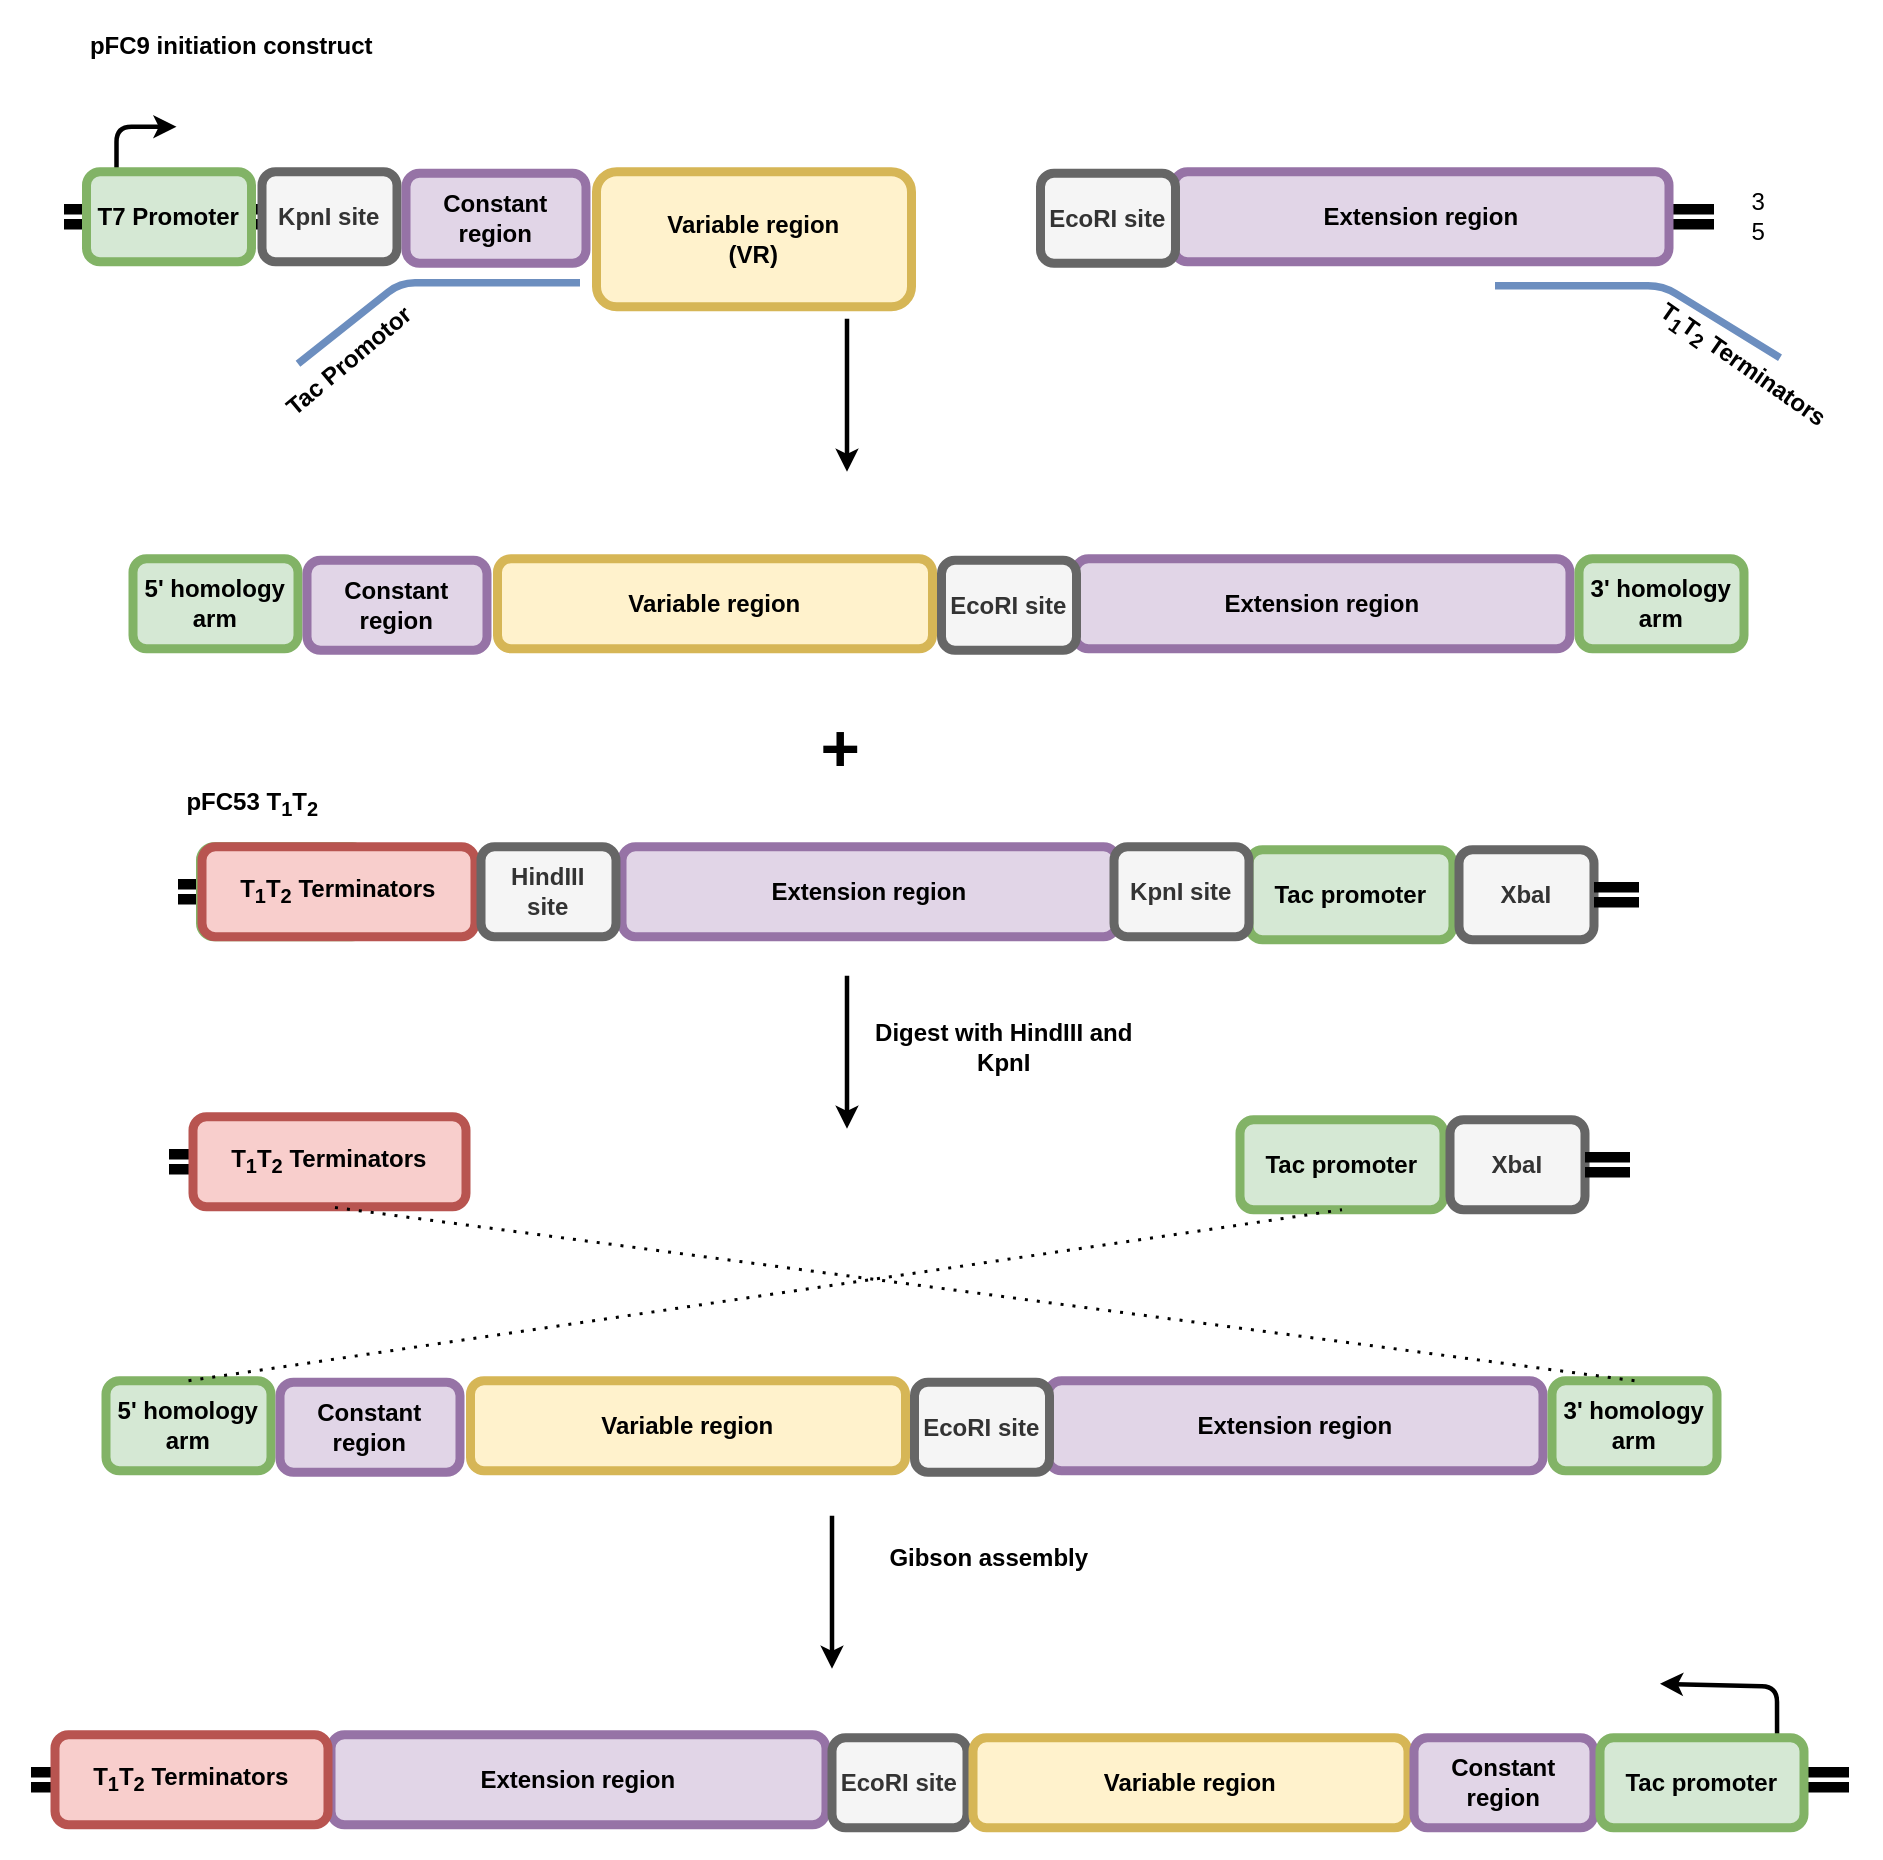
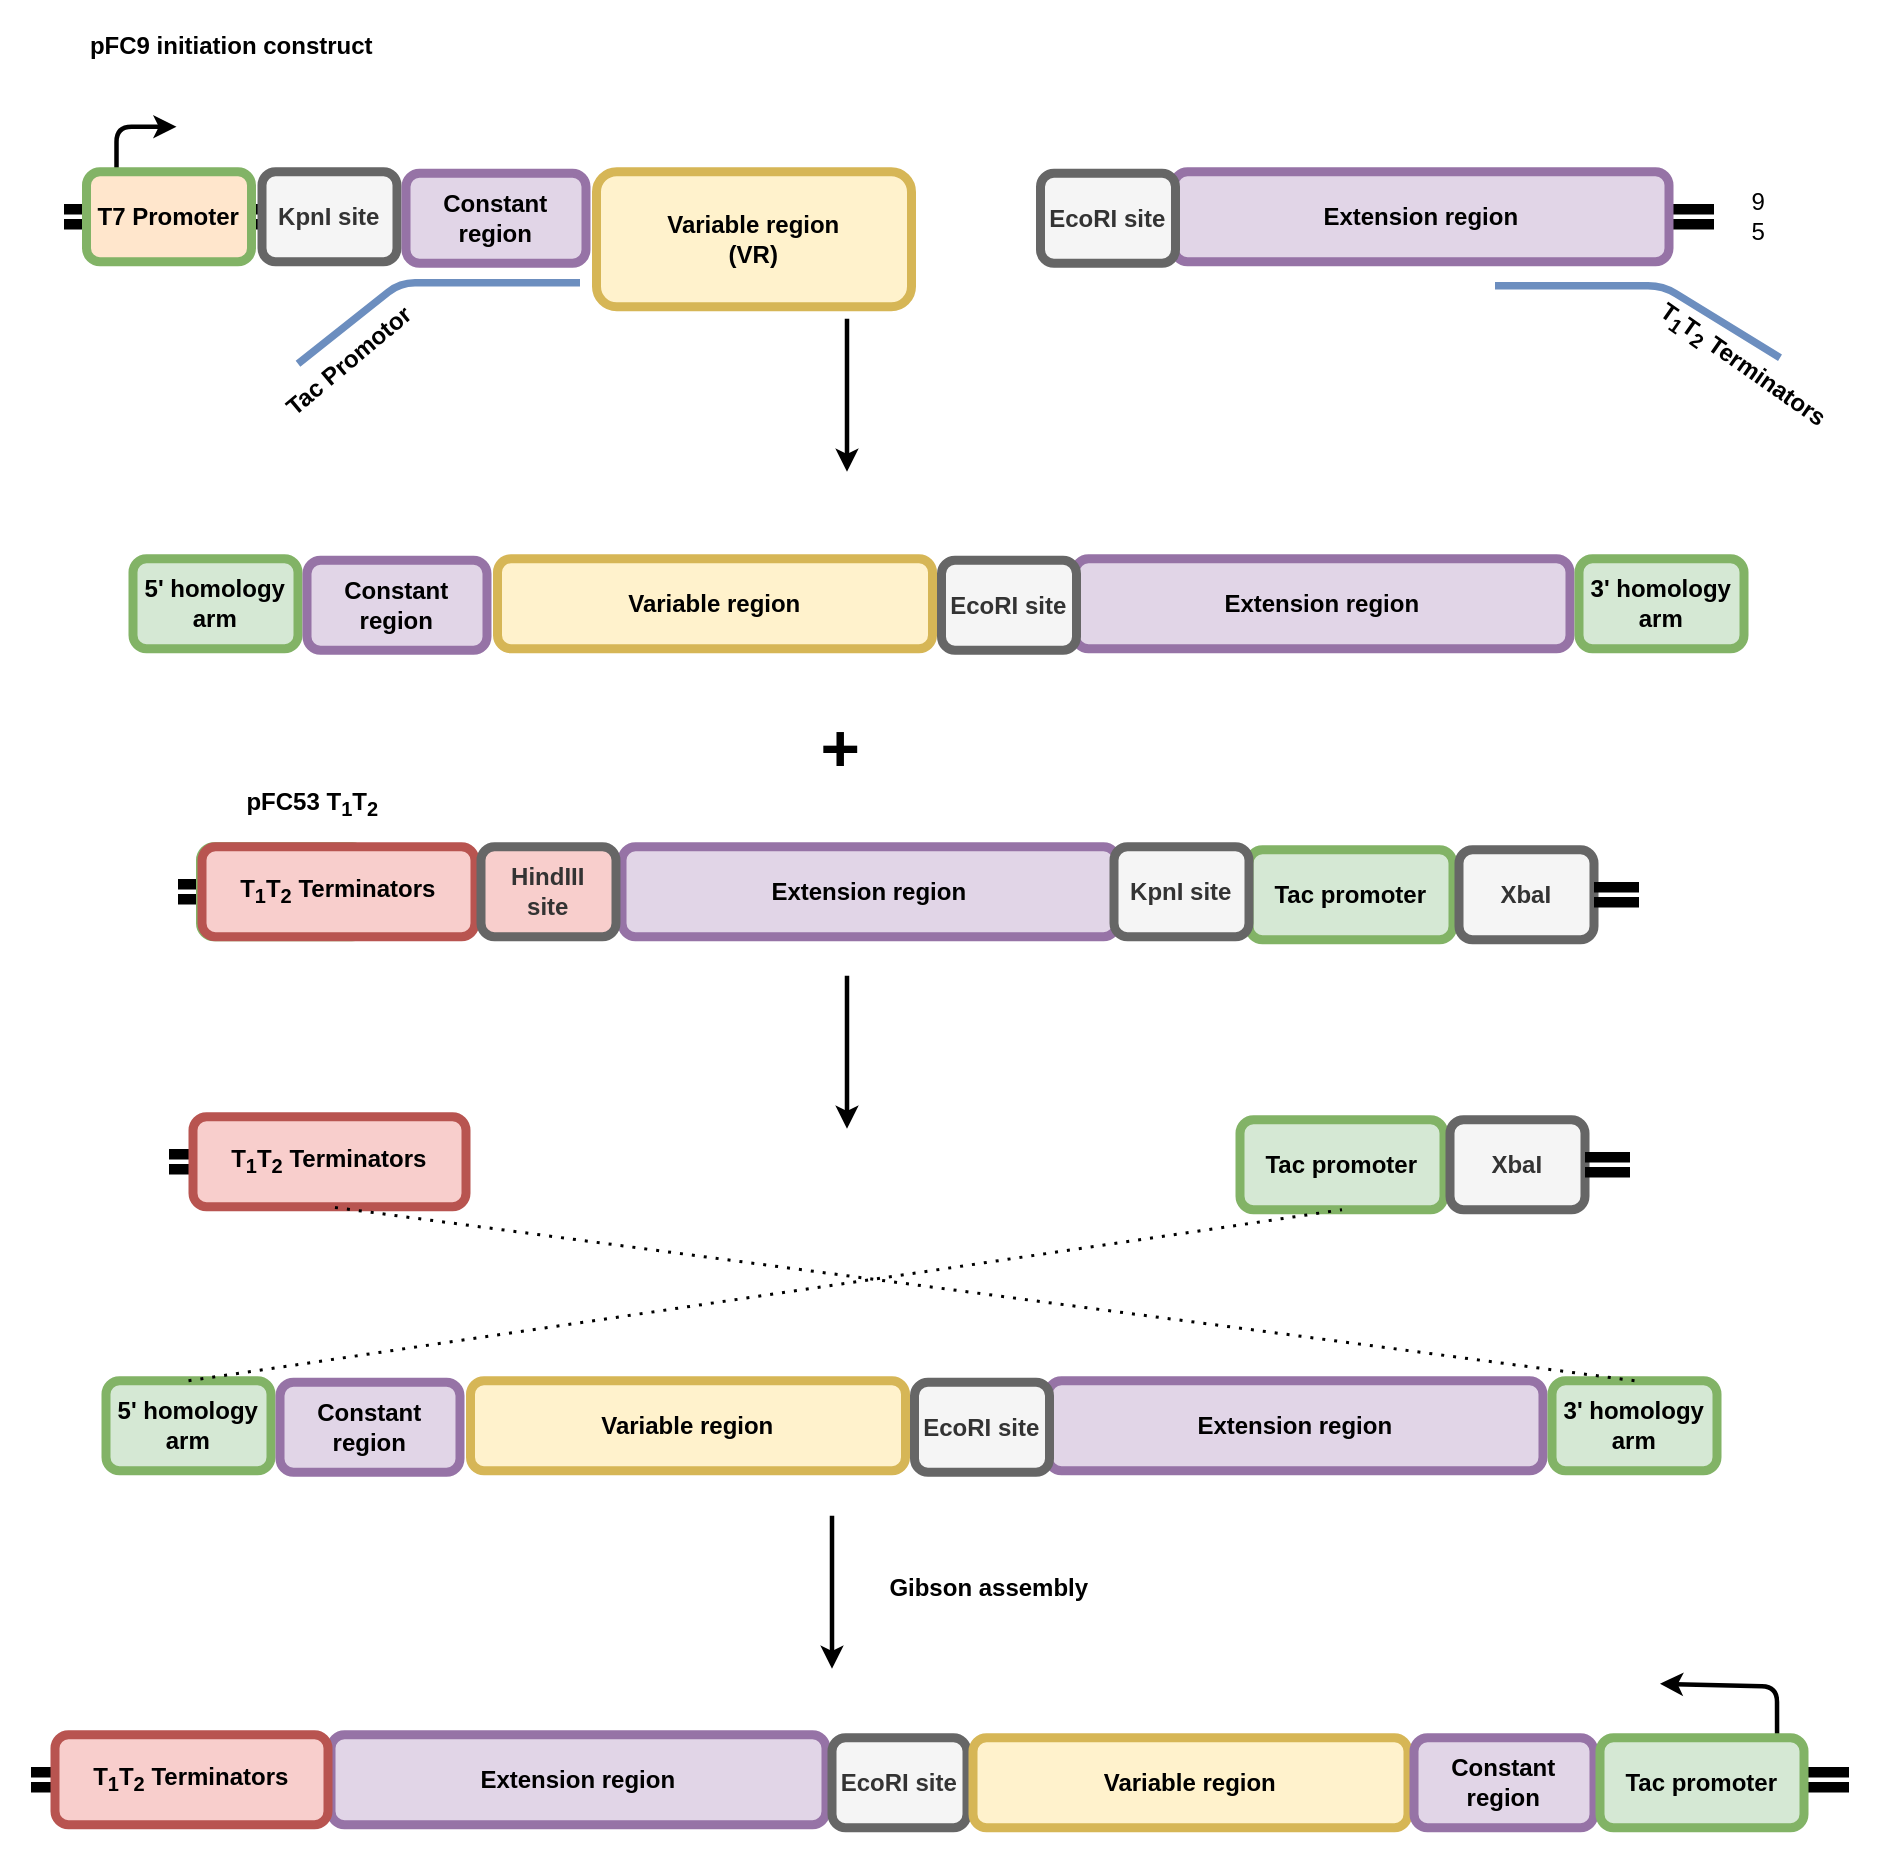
(1759, 202) -> (1759, 202)
(169, 217) -> (169, 217)
(253, 805) -> (313, 805)
(548, 892) -> (548, 892)
(1004, 1048) -> none
(989, 1558) -> (989, 1588)
